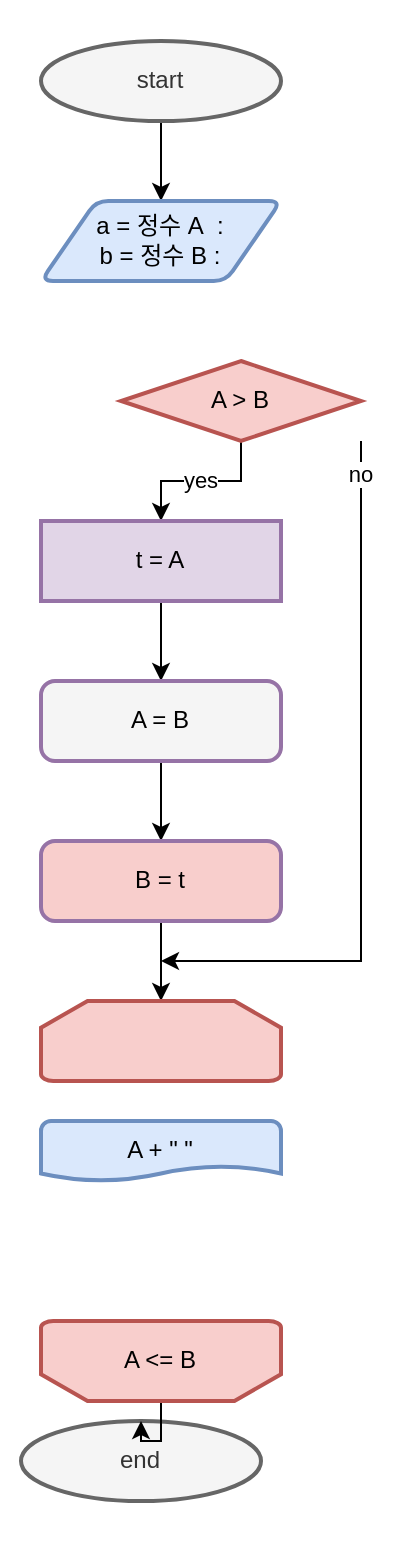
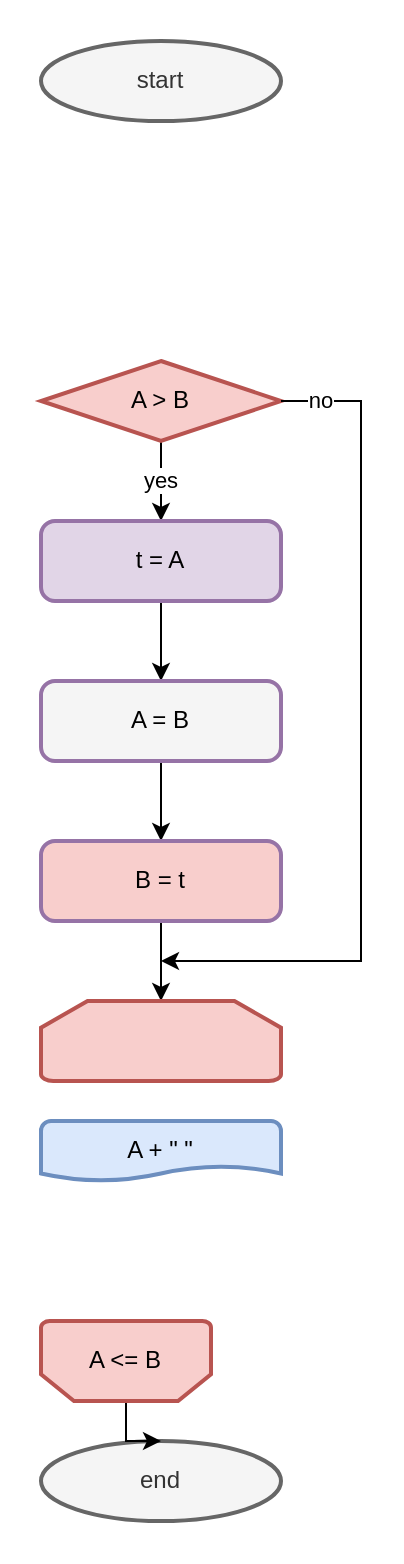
(161, 154) -> none
(161, 241) -> none
(241, 401) -> (161, 401)
(161, 561) -> (161, 561)
(161, 1361) -> (126, 1361)
(141, 1461) -> (161, 1481)
